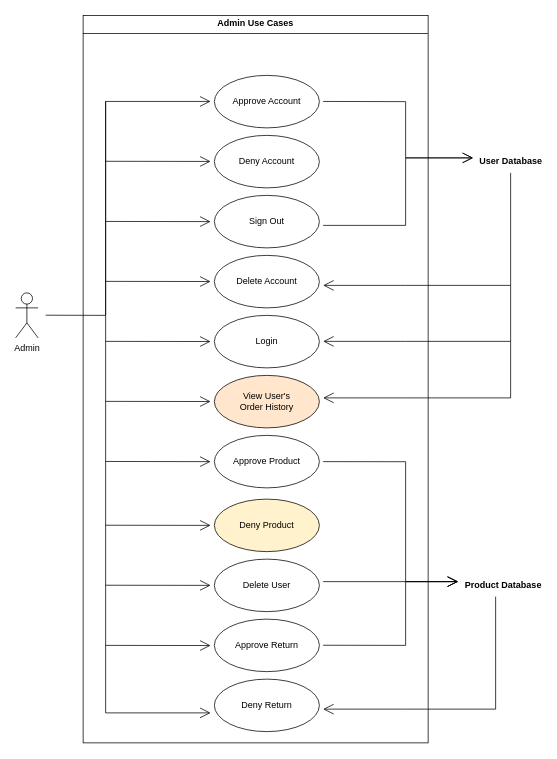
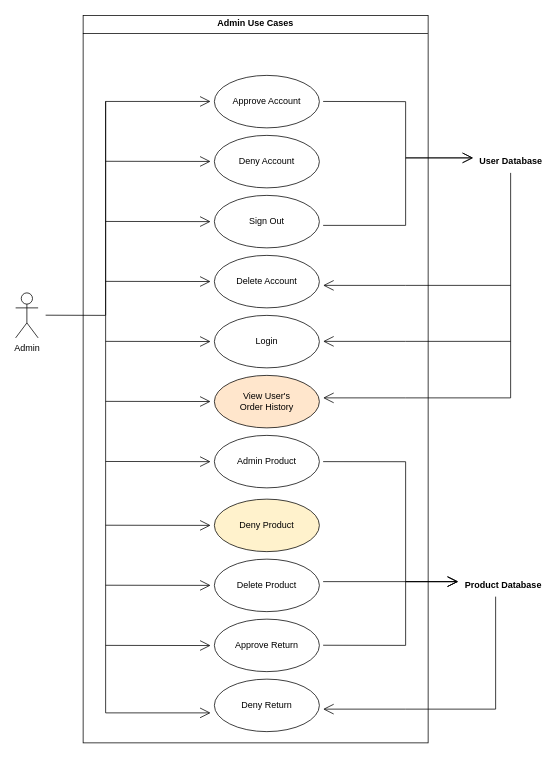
(267, 462) -> (267, 462)
(267, 585) -> (267, 585)
